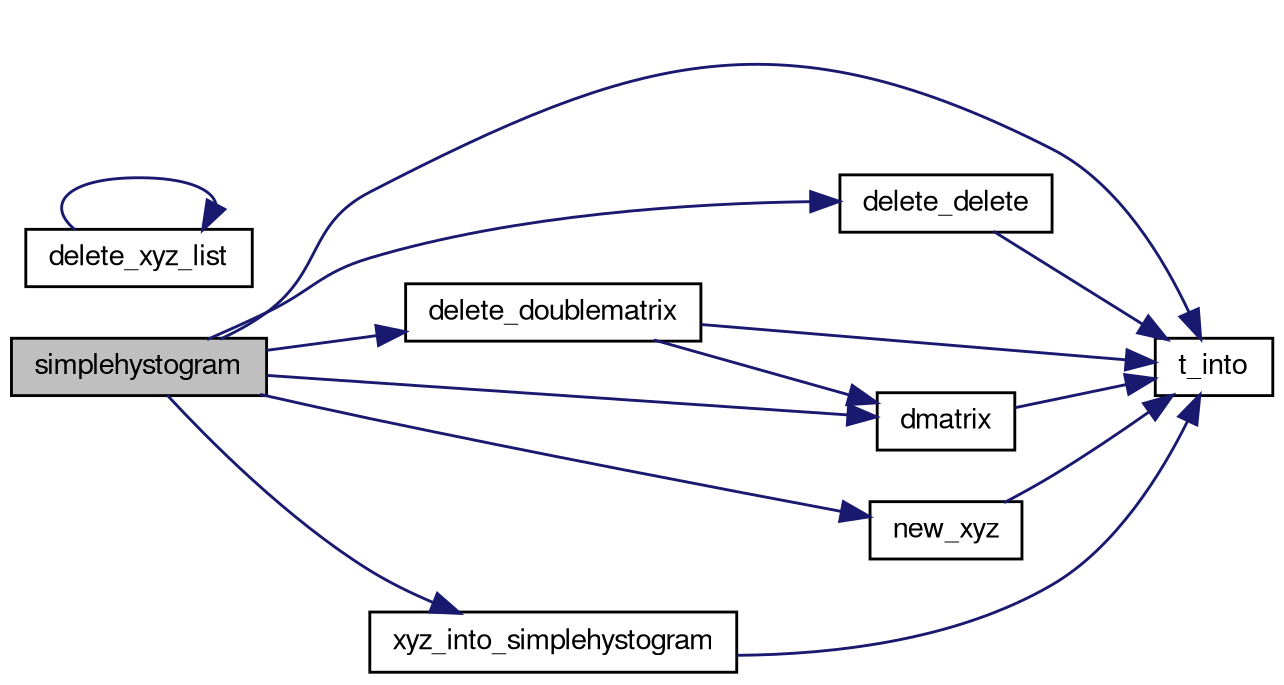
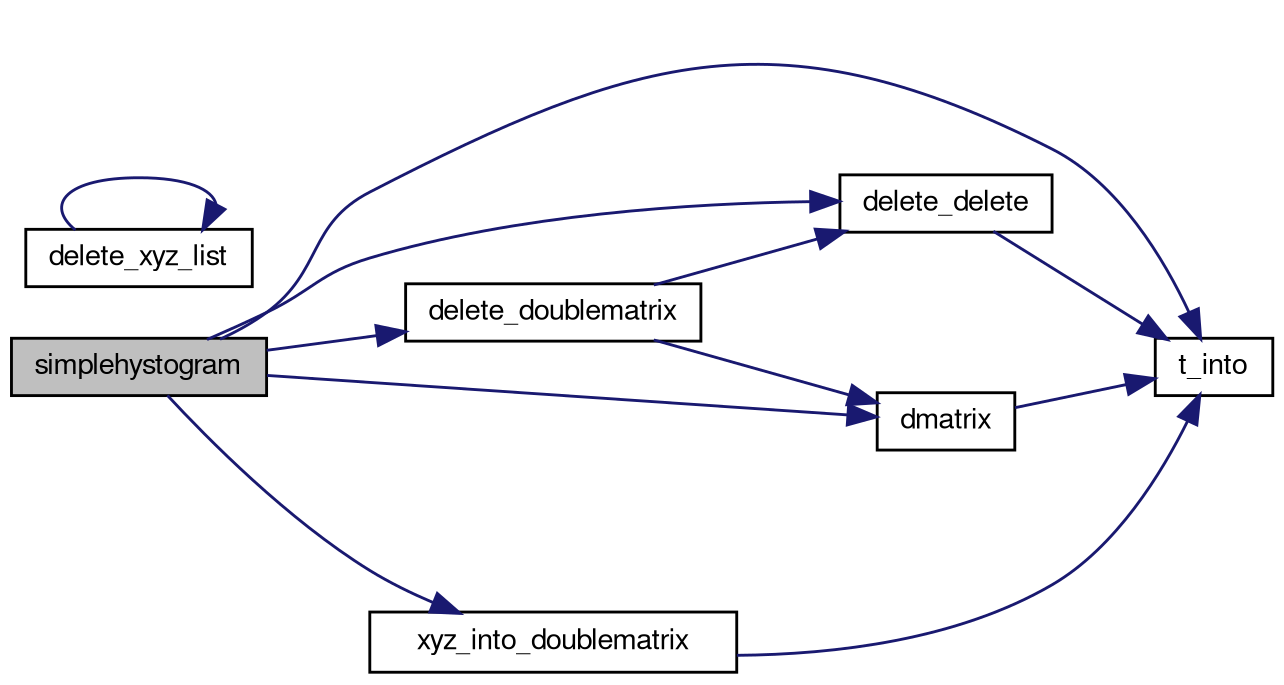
(913, 342) -> (736, 262)
(946, 530) -> none
(553, 642) -> (553, 642)
